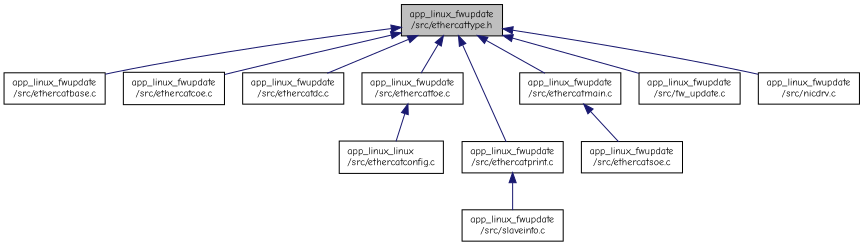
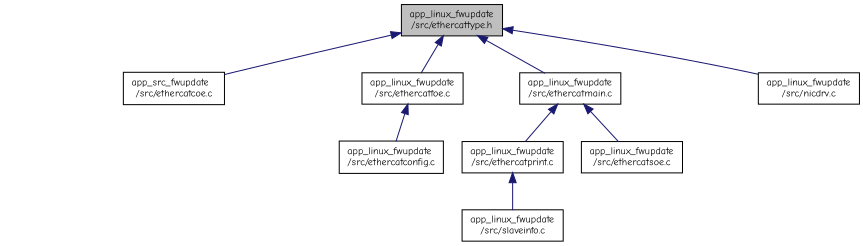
(55, 88) -> none
(174, 88) -> (174, 88)
(293, 88) -> none
(690, 88) -> none
(484, 94) -> (538, 127)
(391, 157) -> (391, 157)
